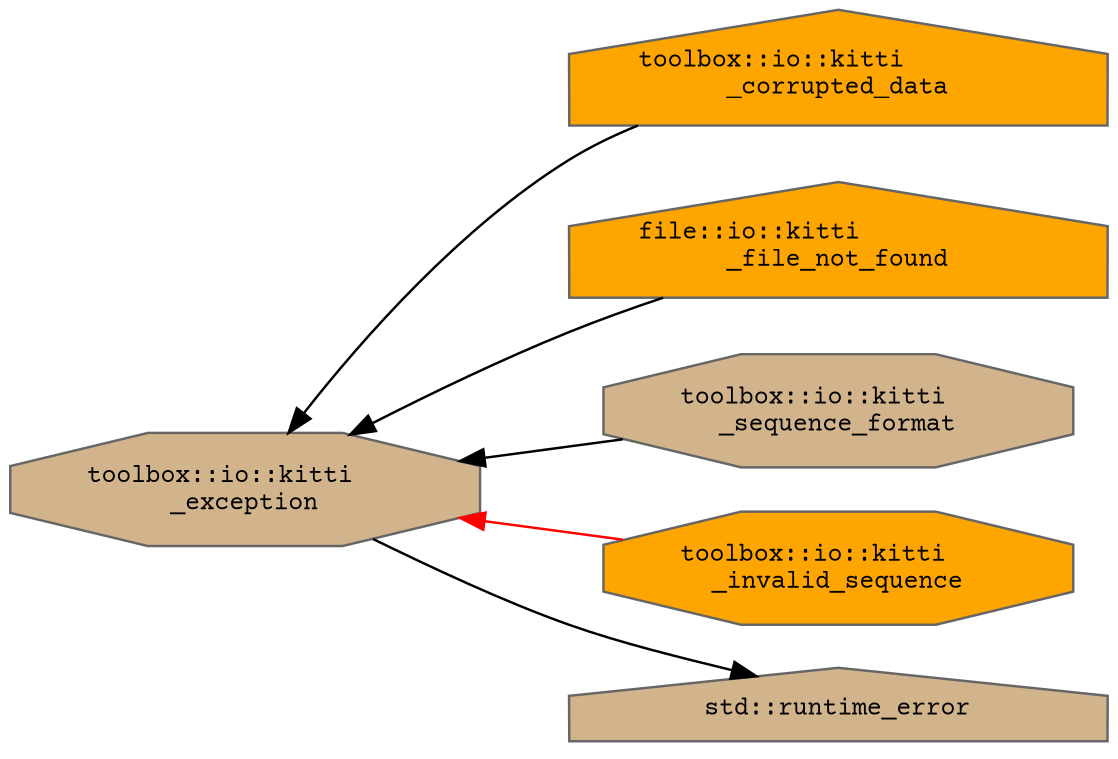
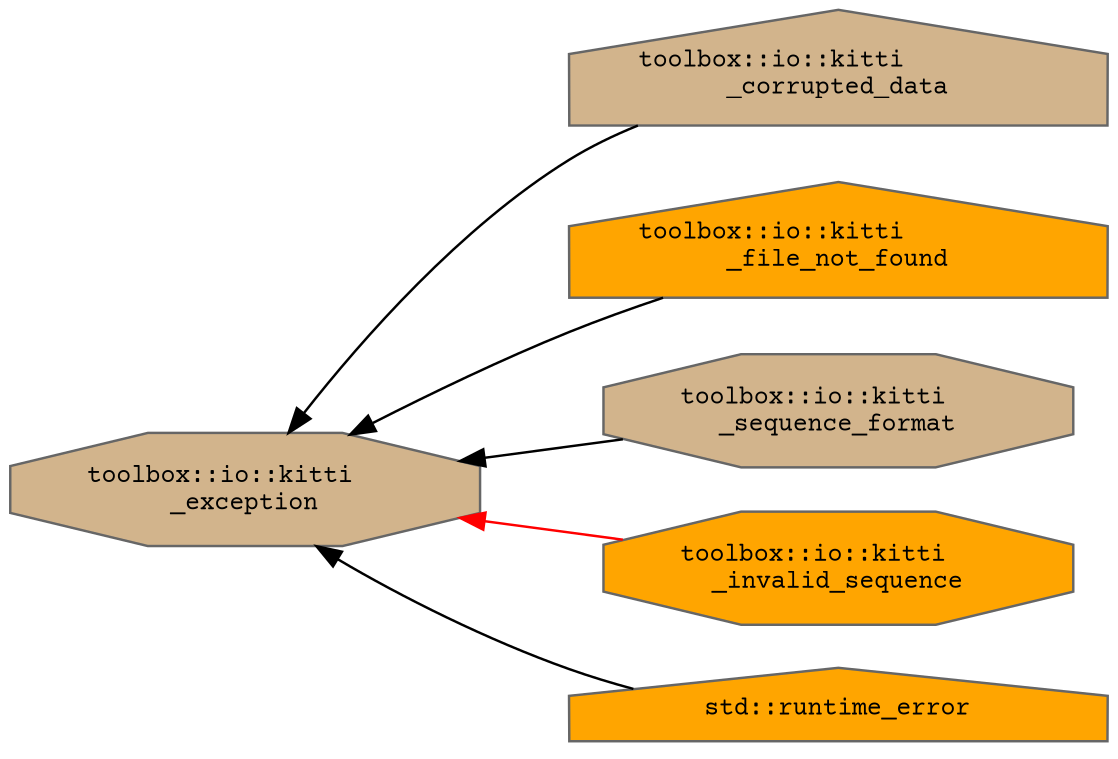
(838, 74) -> (838, 74)
(838, 246) -> (838, 246)
(548, 617) -> (481, 634)
(838, 708) -> (838, 708)
